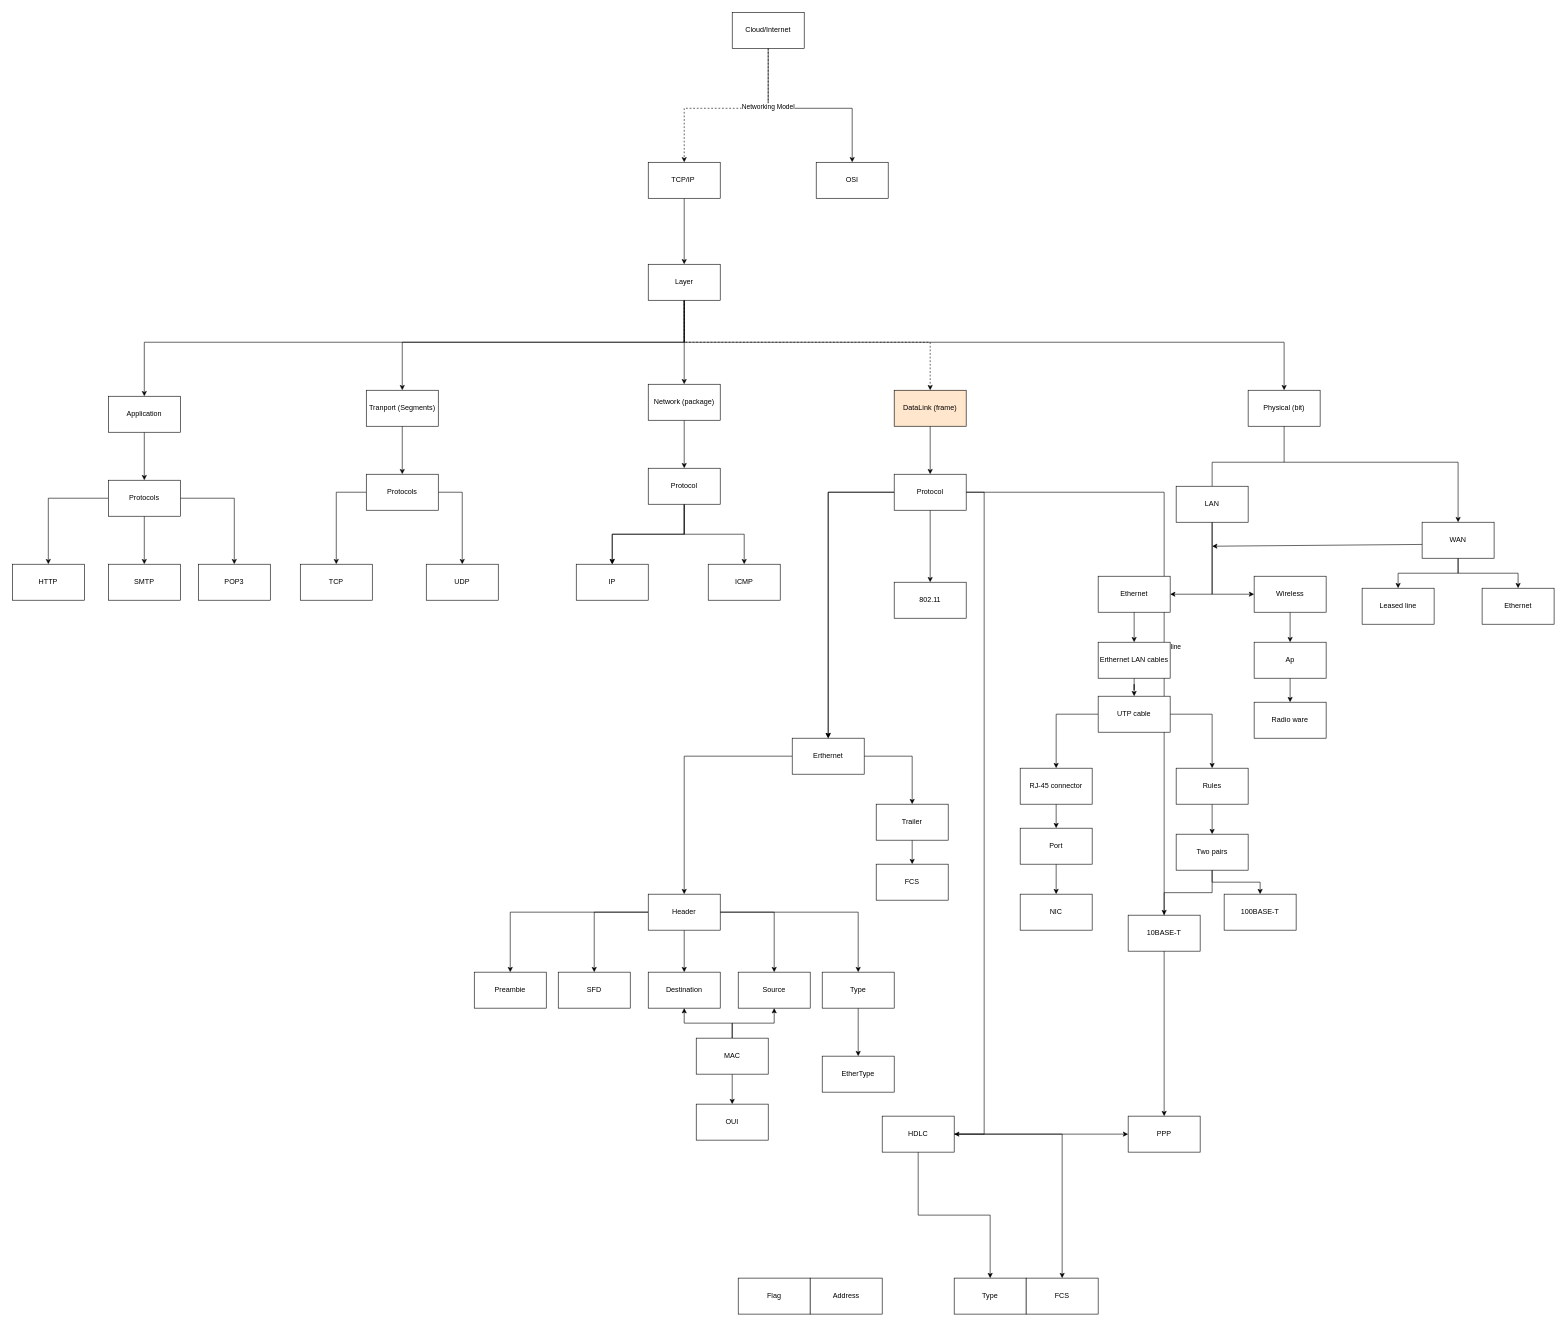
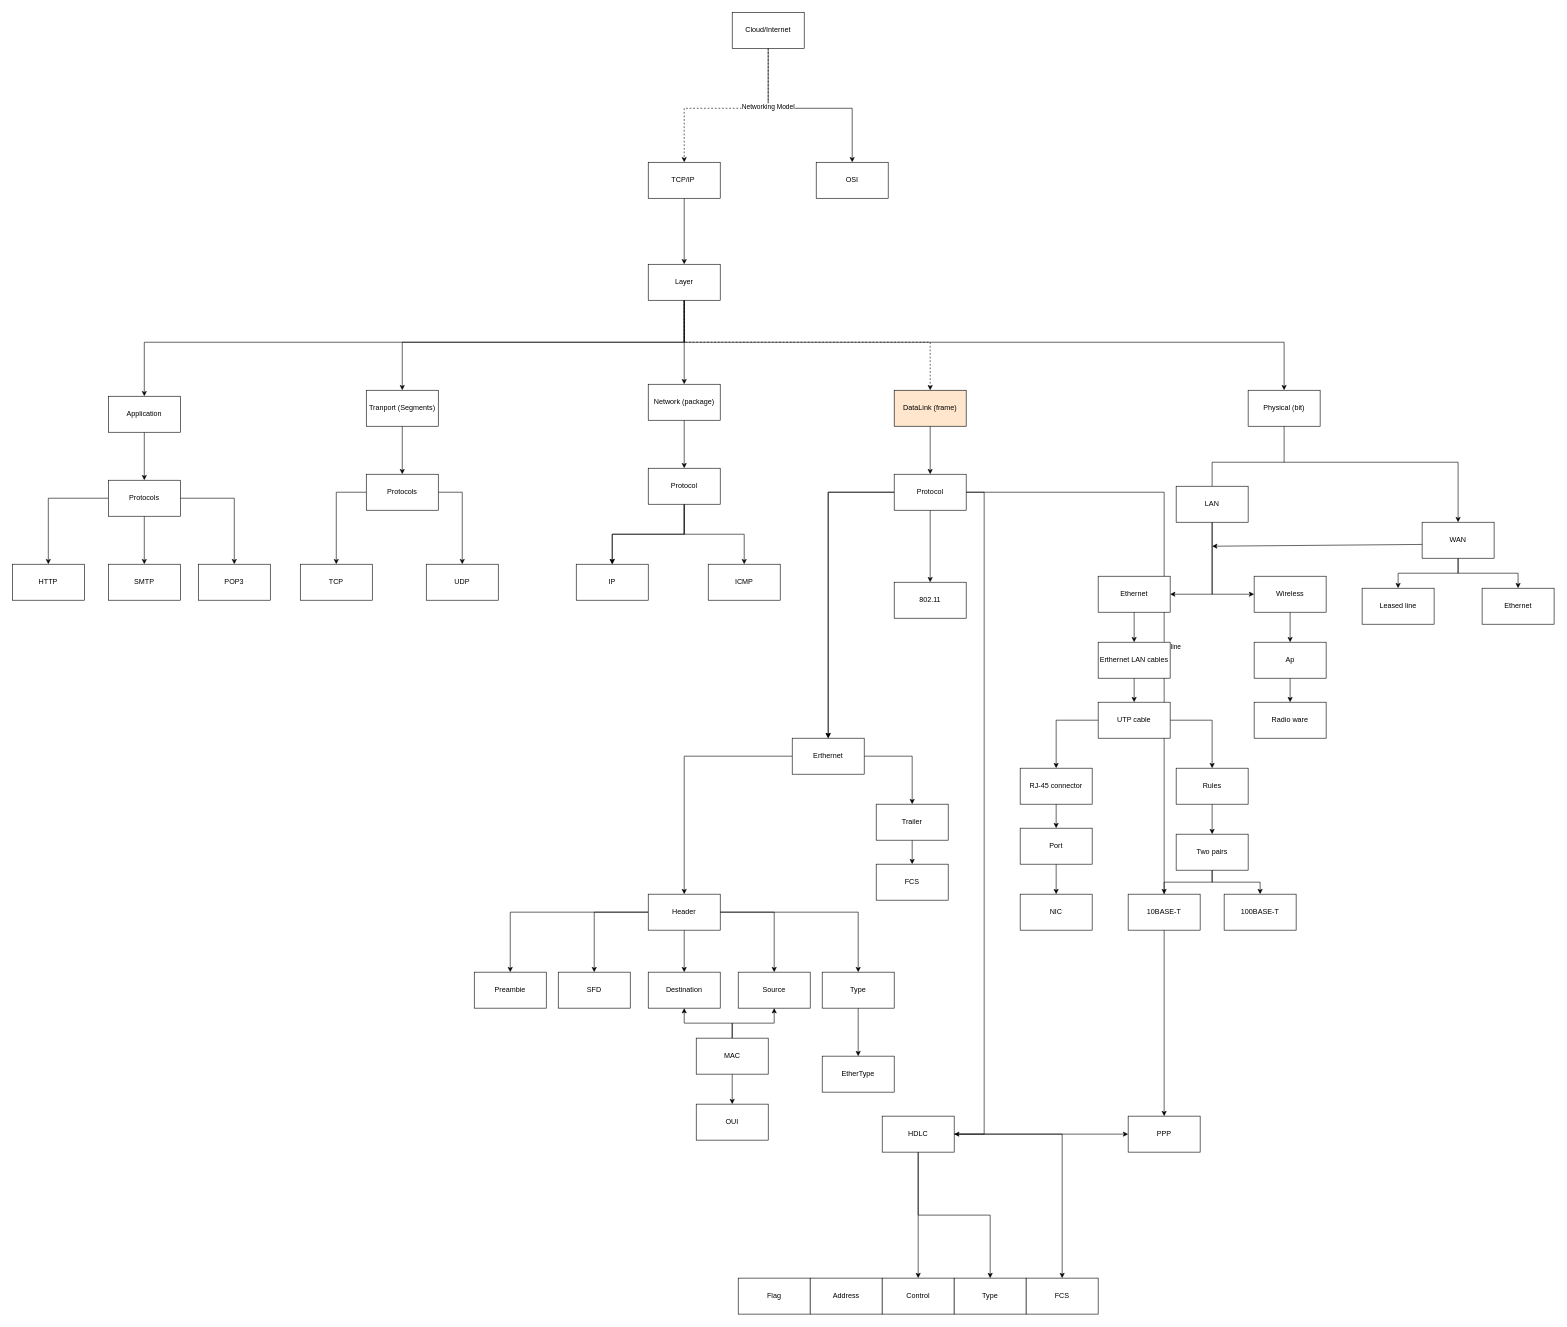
(1134, 714) -> (1134, 720)
(1164, 933) -> (1164, 912)
none -> (918, 1272)
none -> (918, 1296)
